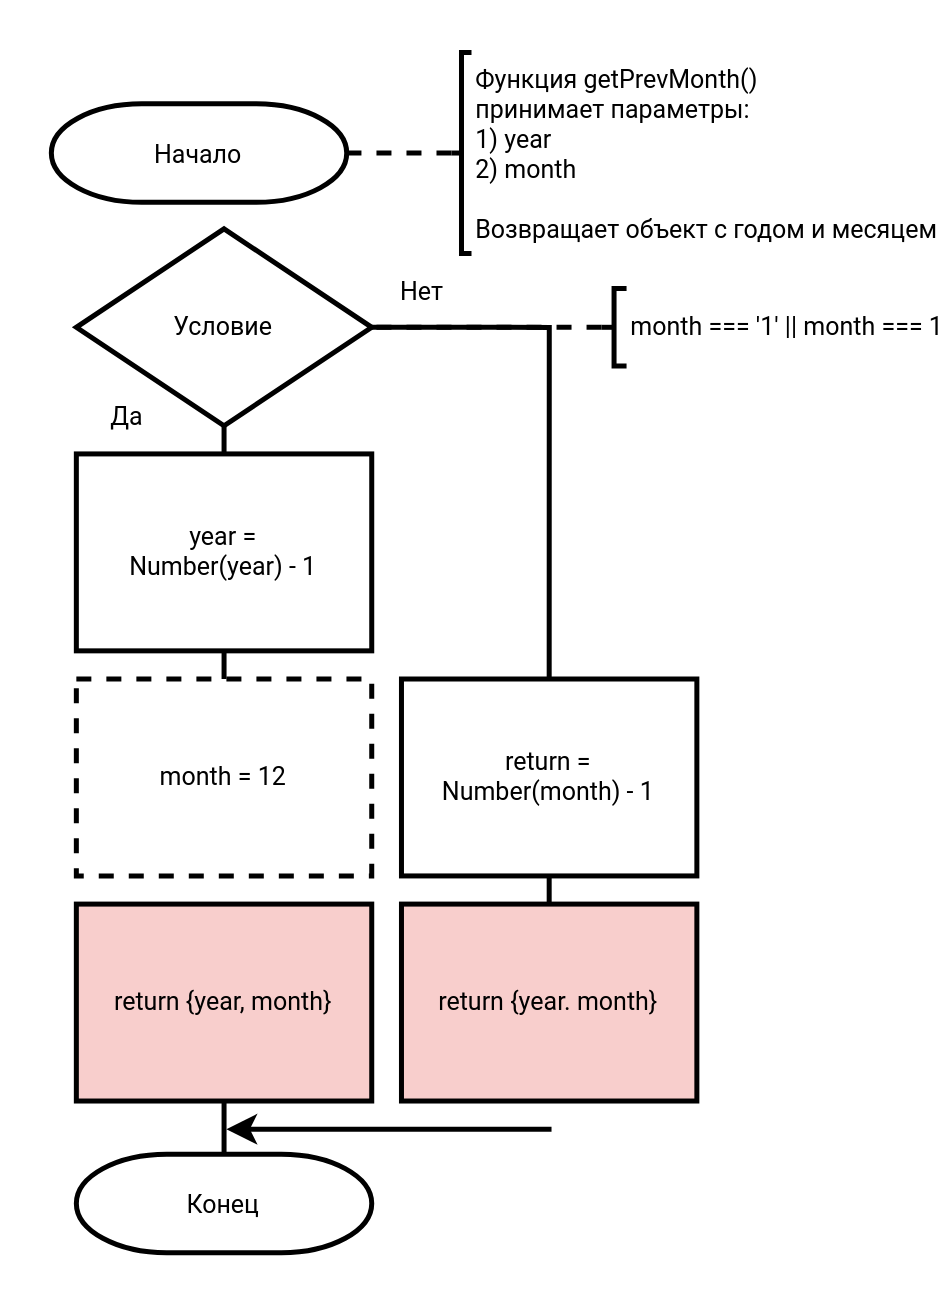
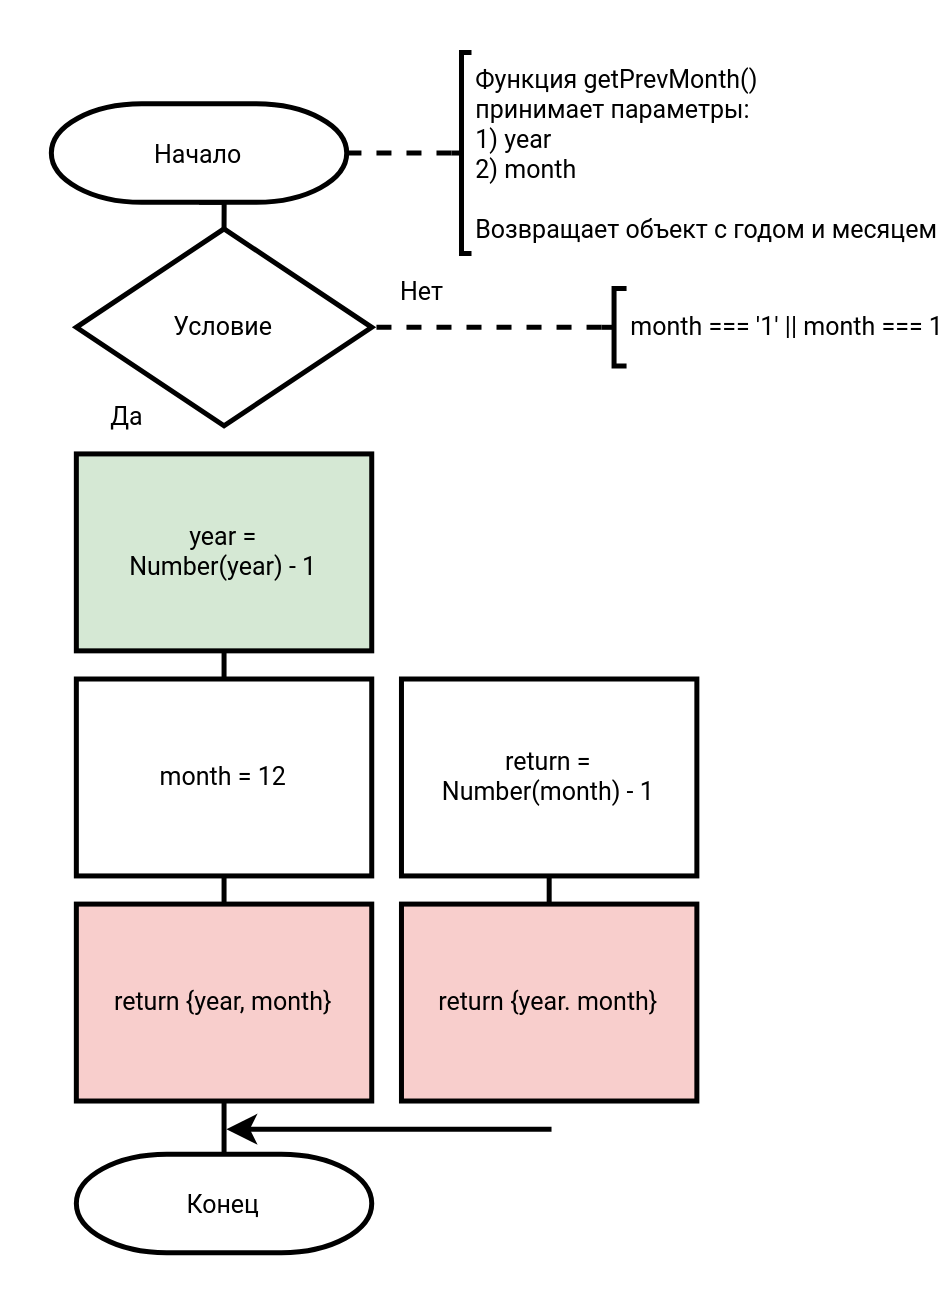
none -> (224, 216)
(224, 439) -> none
(549, 505) -> none
(224, 552) -> (224, 552)
(224, 777) -> (224, 777)
none -> (224, 890)
